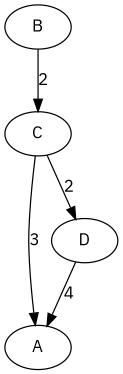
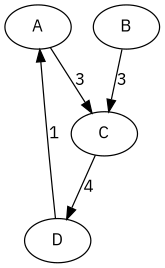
(44, 80) -> (122, 80)
(69, 187) -> (89, 187)
(29, 234) -> (68, 75)
(69, 294) -> (55, 134)
